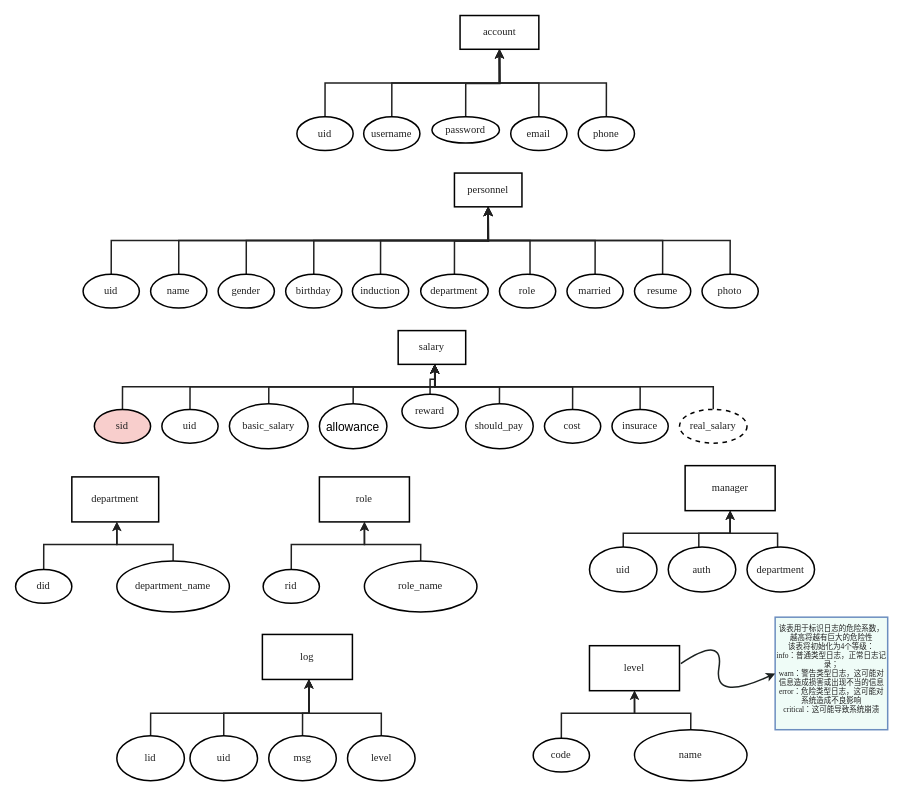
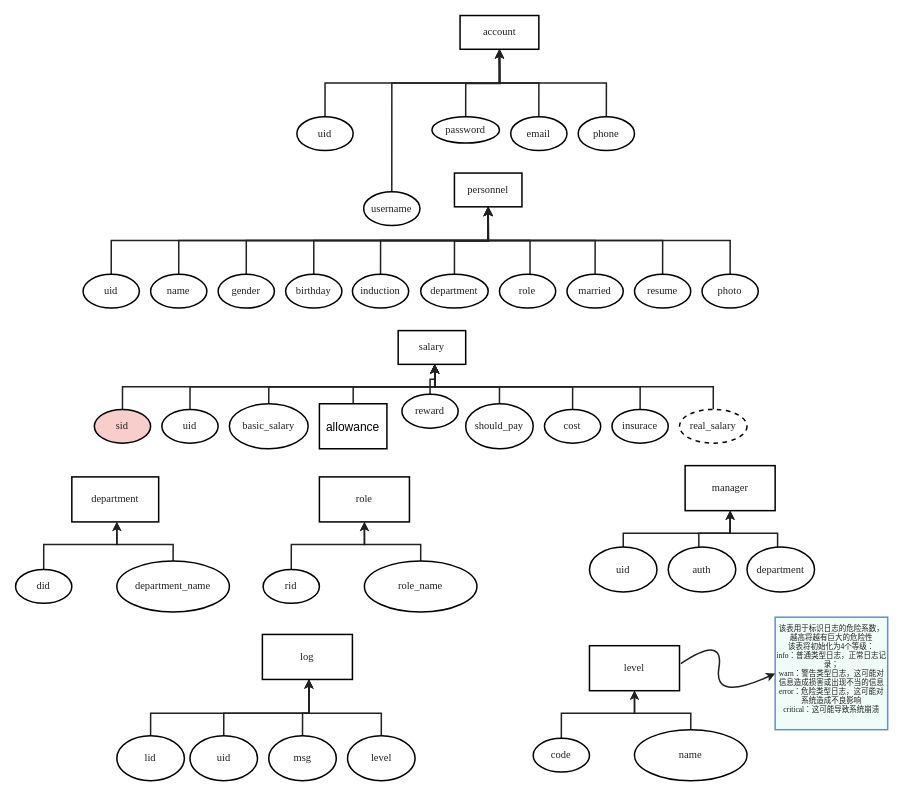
(392, 134) -> (392, 209)
(353, 426) -> (353, 426)
